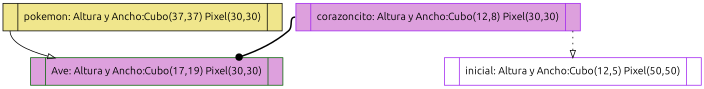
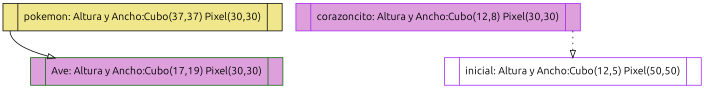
(274, 42) -> none
